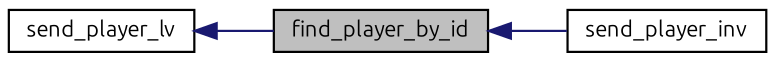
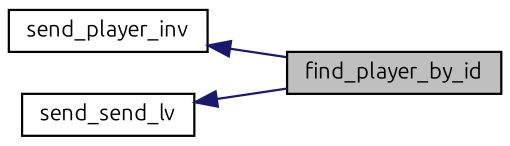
(102, 31) -> (108, 115)
(539, 31) -> (258, 53)
